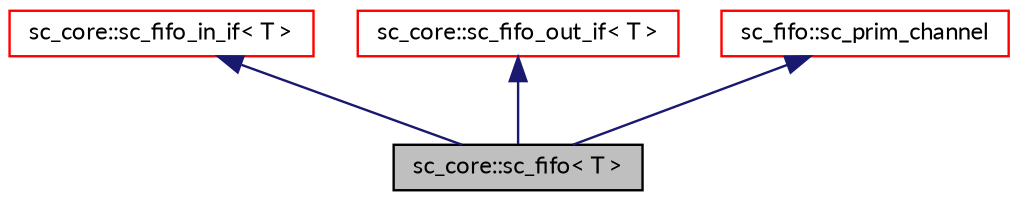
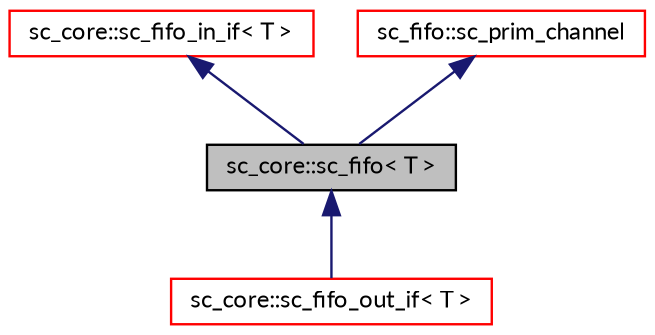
(518, 113) -> (331, 247)
